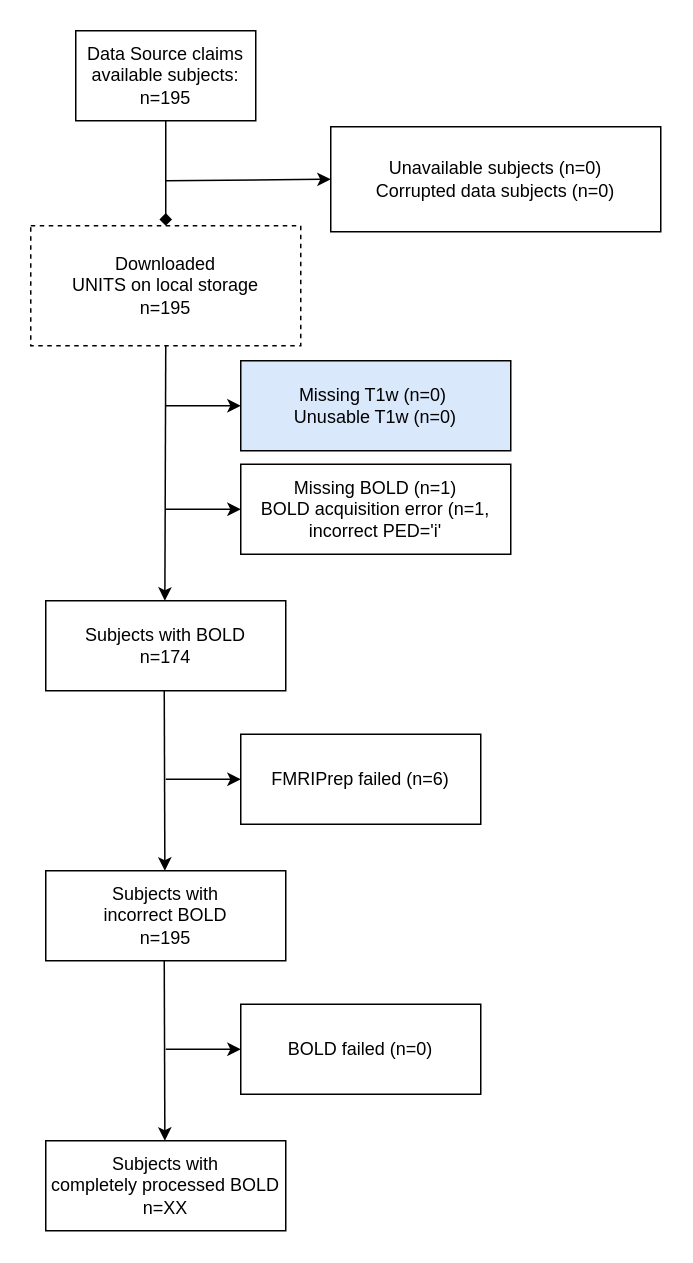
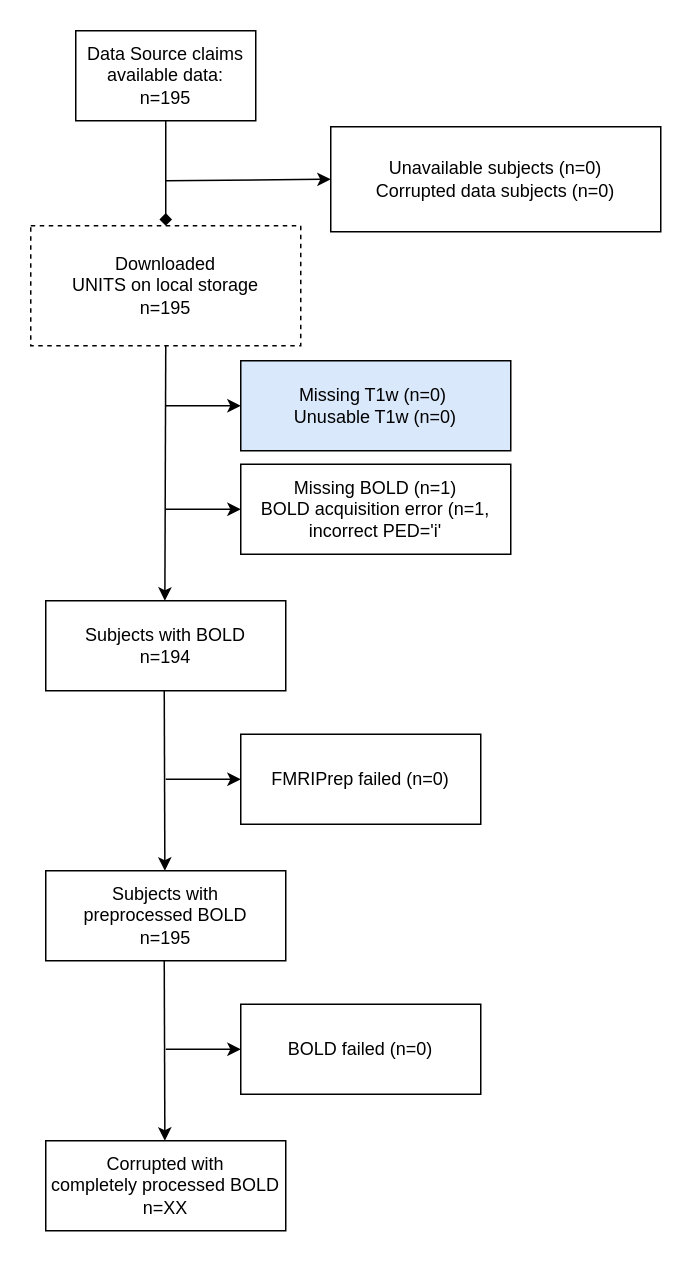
(166, 76) -> (166, 76)
(166, 646) -> (166, 646)
(361, 779) -> (361, 779)
(166, 916) -> (166, 916)
(166, 1186) -> (166, 1186)
